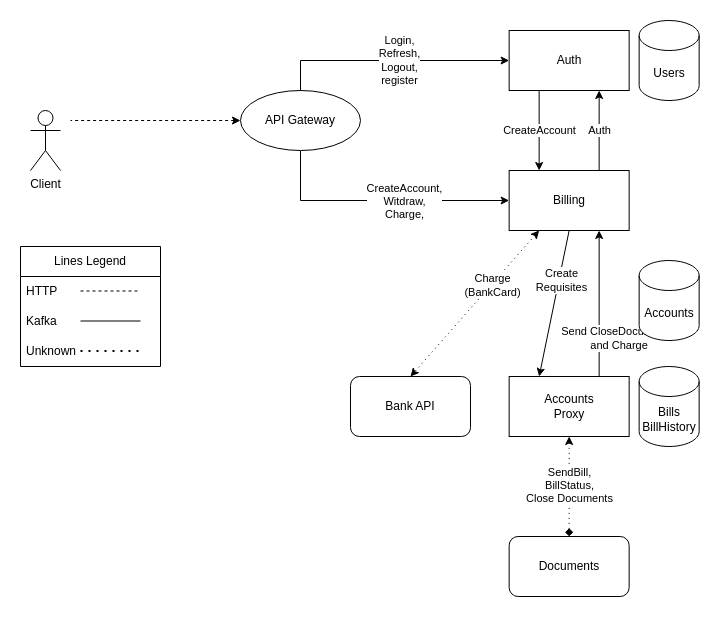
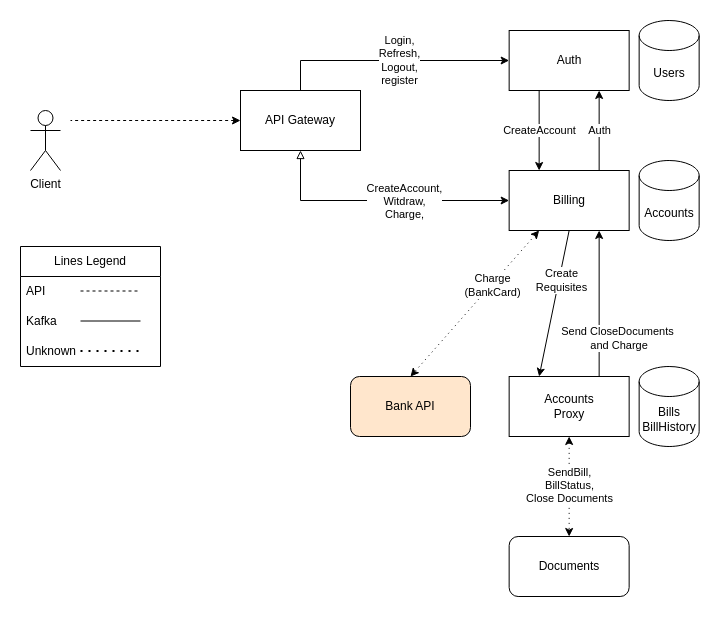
(301, 121) -> (301, 121)
(301, 157) -> (301, 160)
(40, 292) -> (37, 292)
(669, 301) -> (669, 201)
(411, 407) -> (411, 407)
(569, 527) -> (569, 528)
